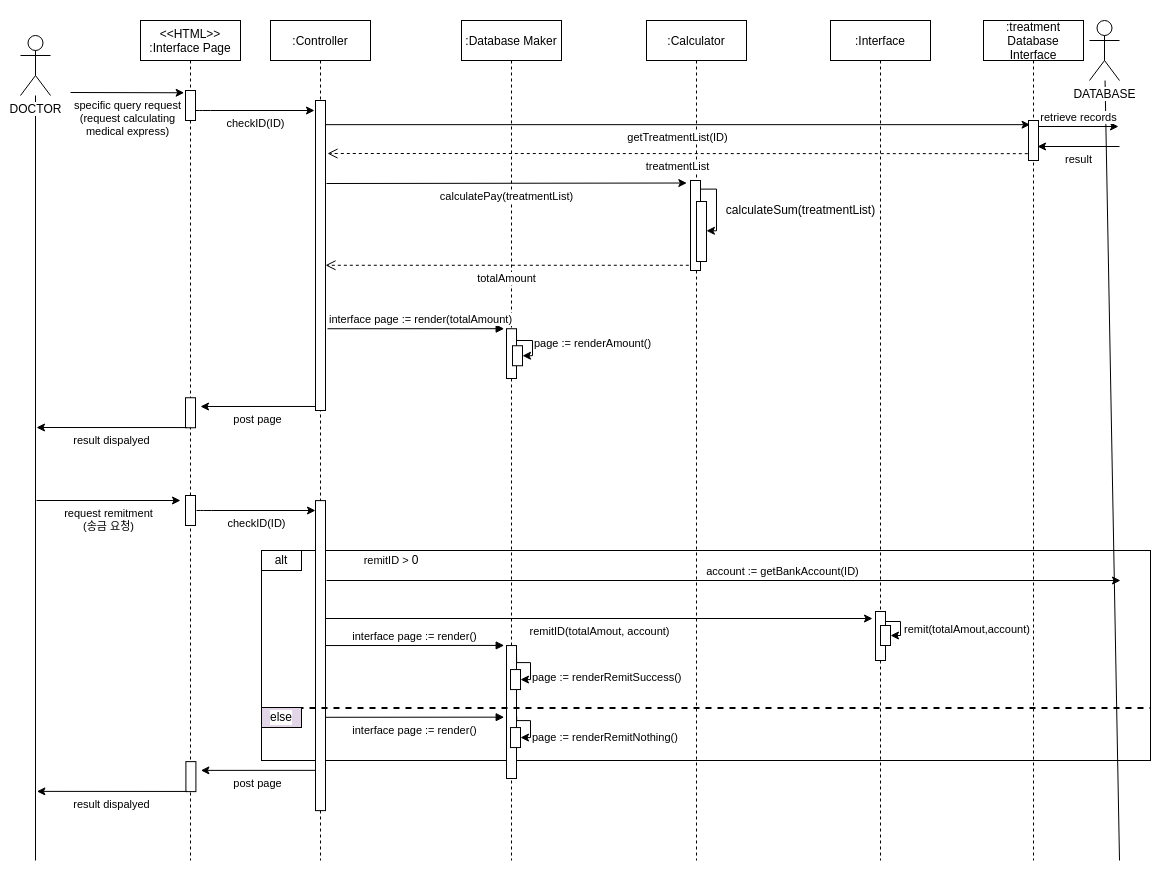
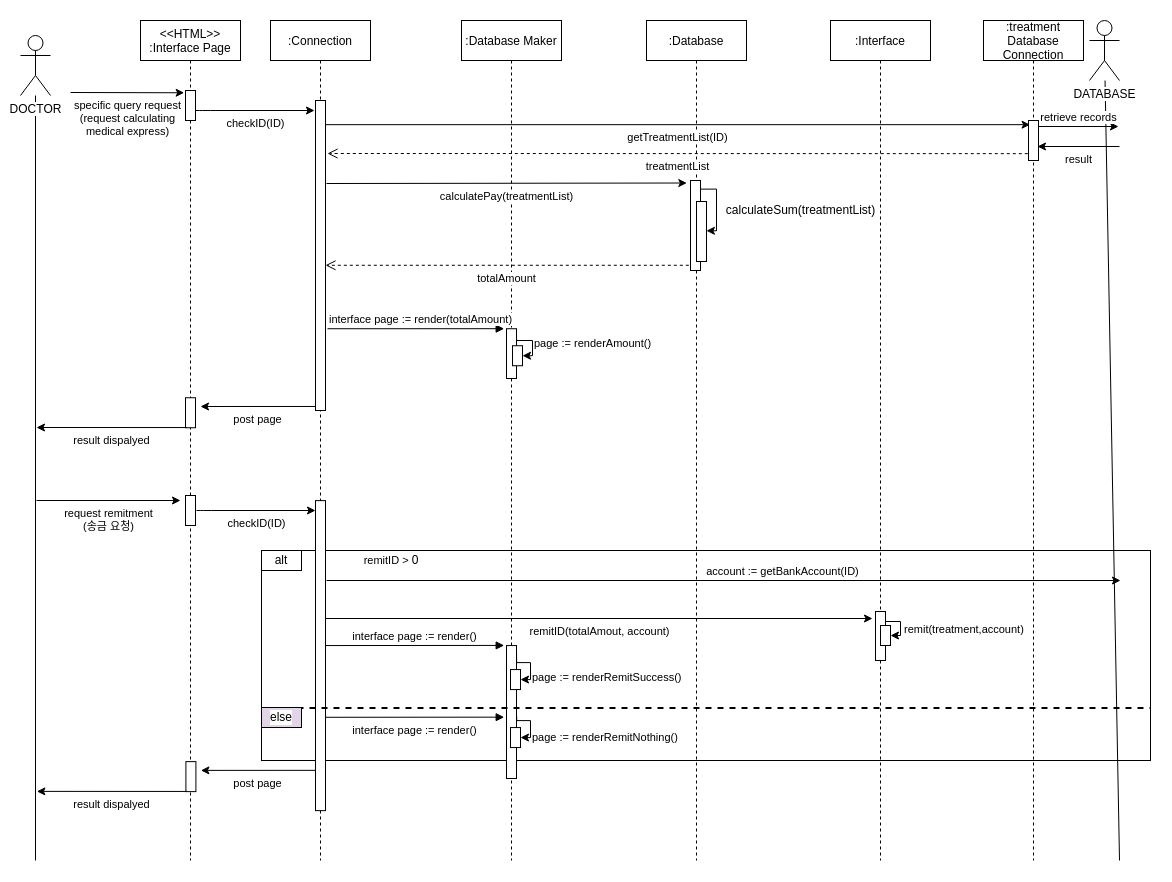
(1033, 27) -> (1033, 27)
(320, 41) -> (320, 41)
(696, 41) -> (696, 41)
(973, 637) -> (973, 637)
